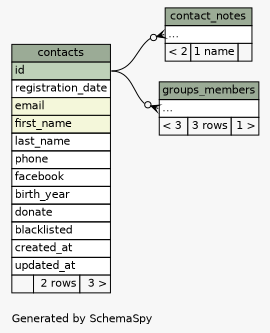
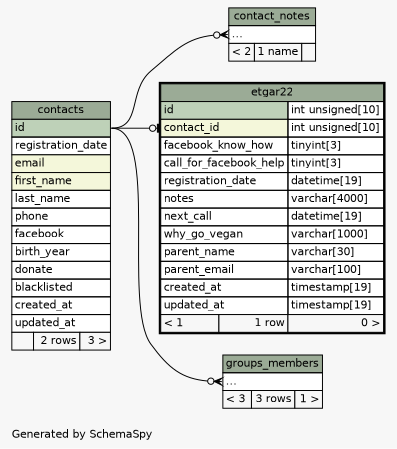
none -> (272, 208)
